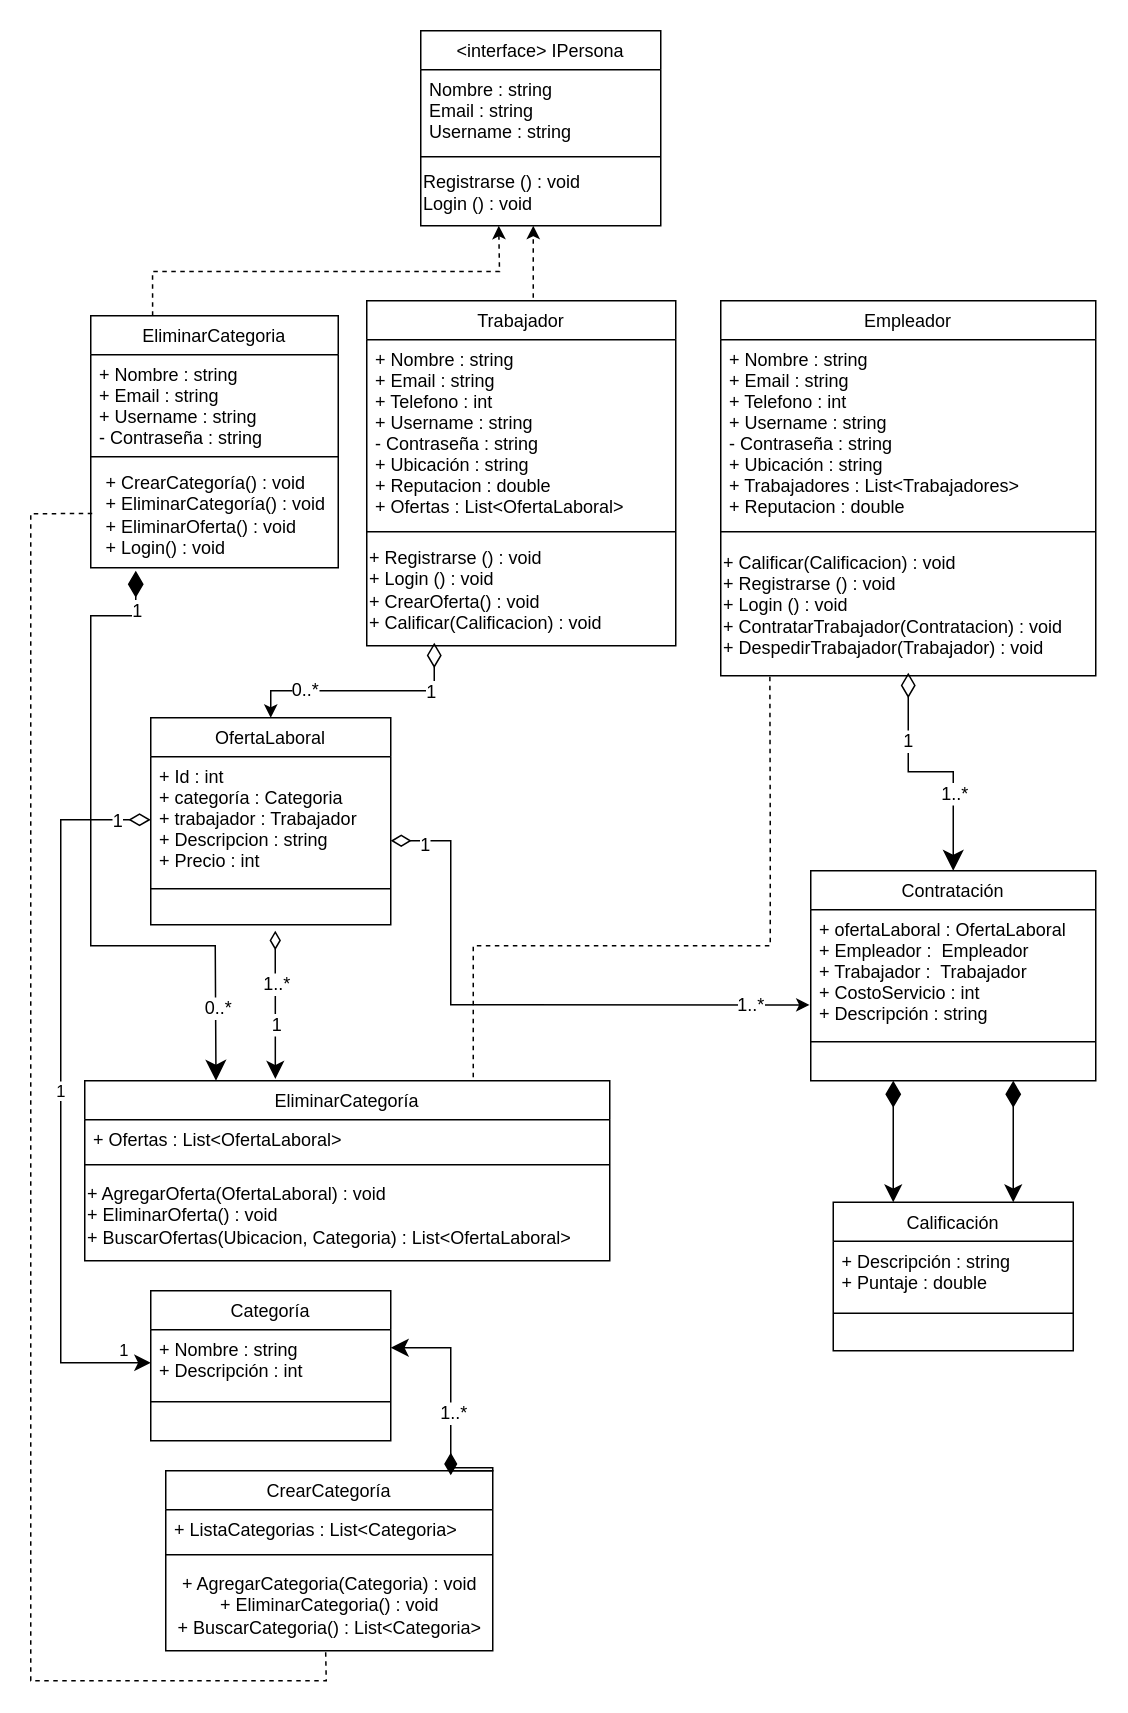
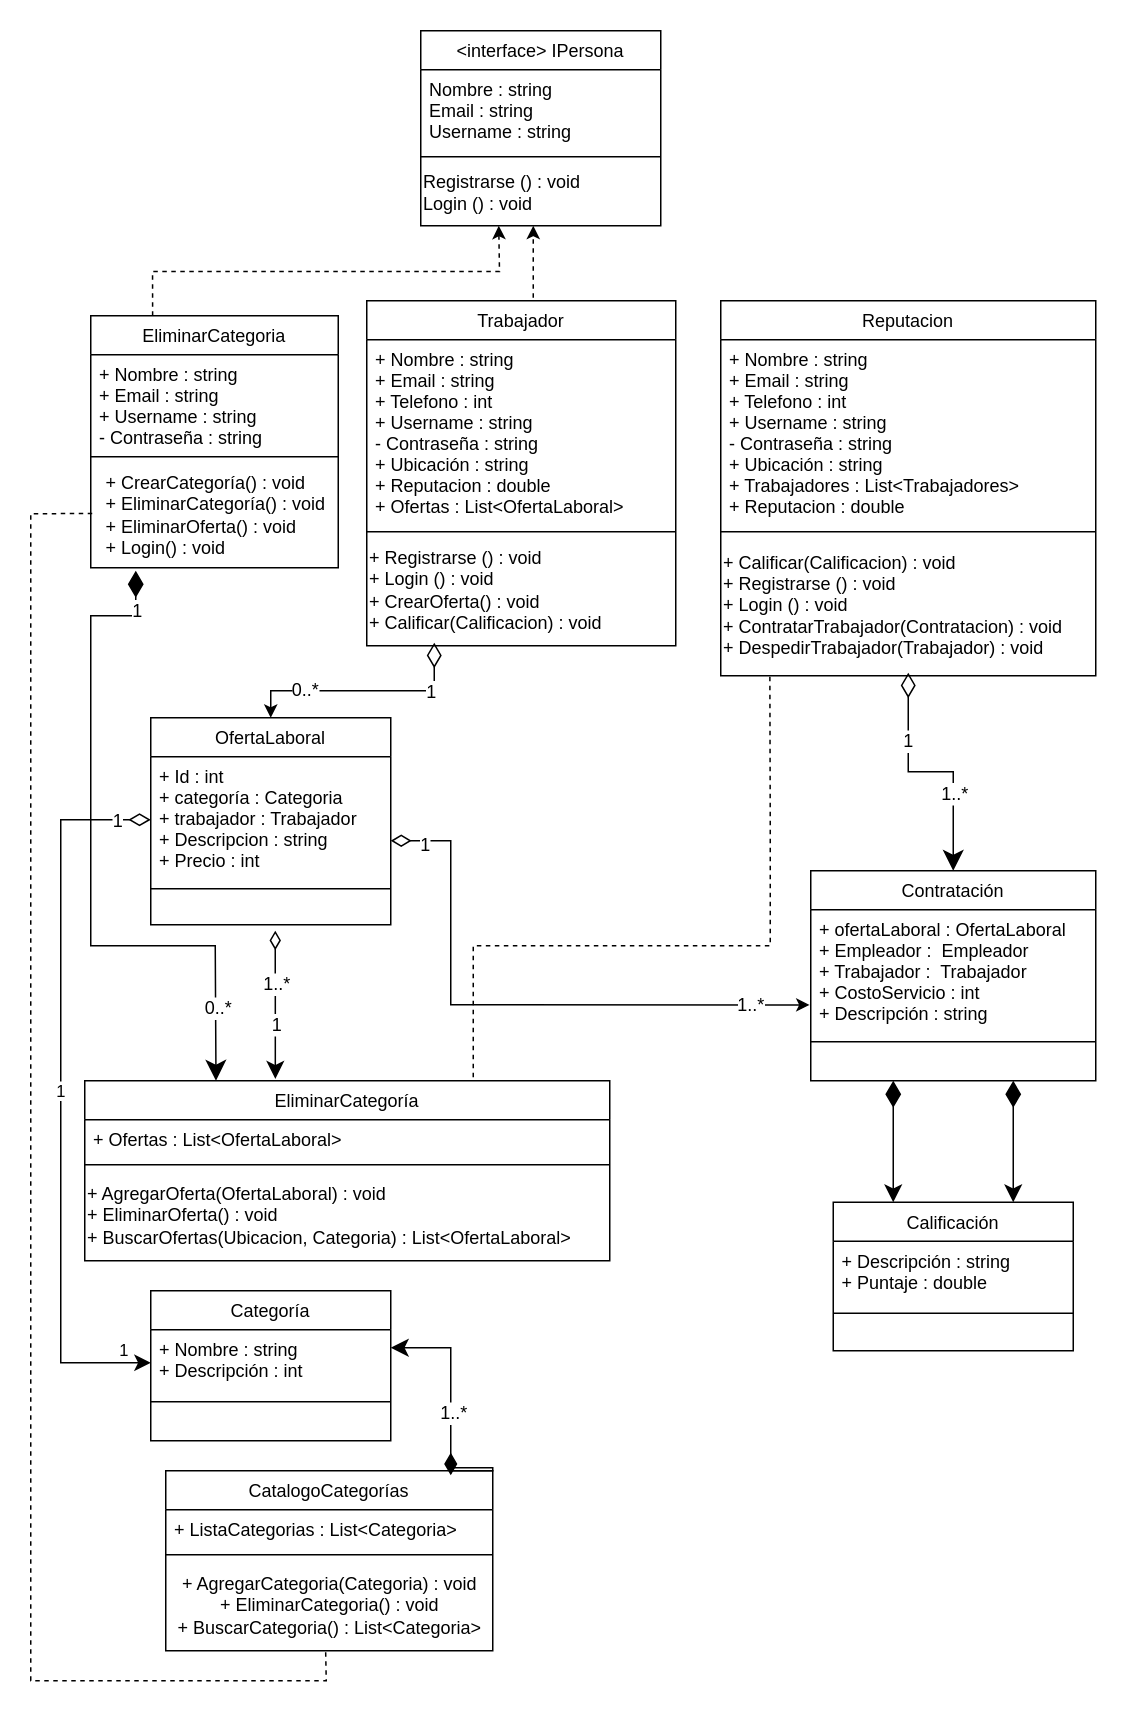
(908, 321) -> (908, 321)
(329, 1491) -> (329, 1491)
